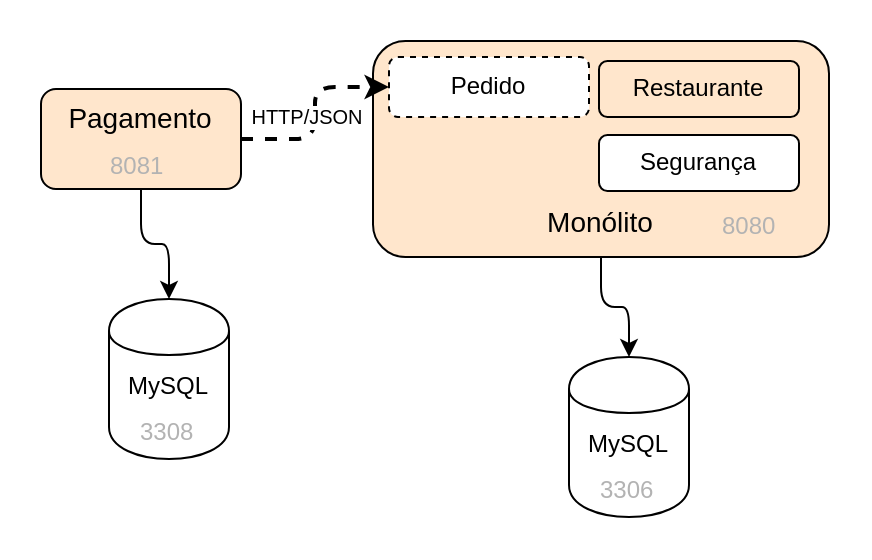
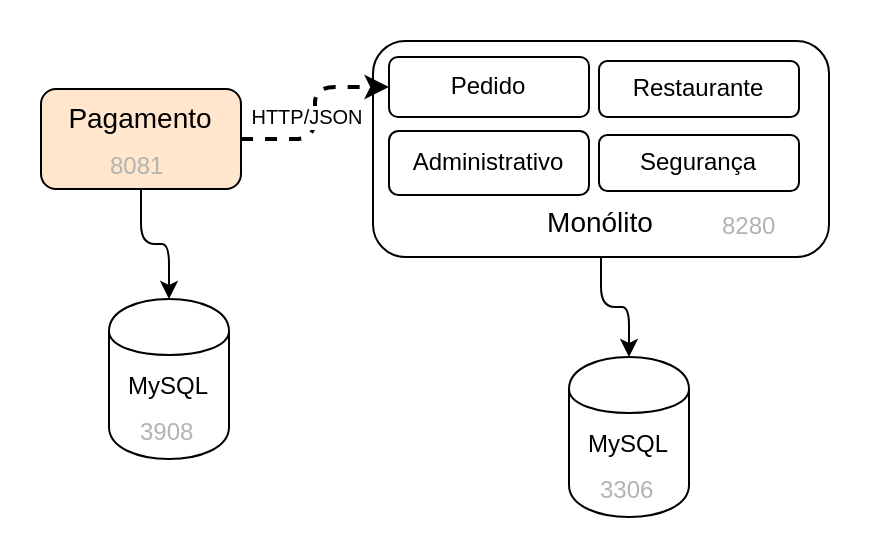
(489, 87) -> (489, 87)
(699, 89) -> (699, 89)
none -> (489, 163)
(601, 225) -> (601, 225)
(750, 227) -> (750, 227)
(168, 433) -> (168, 433)
